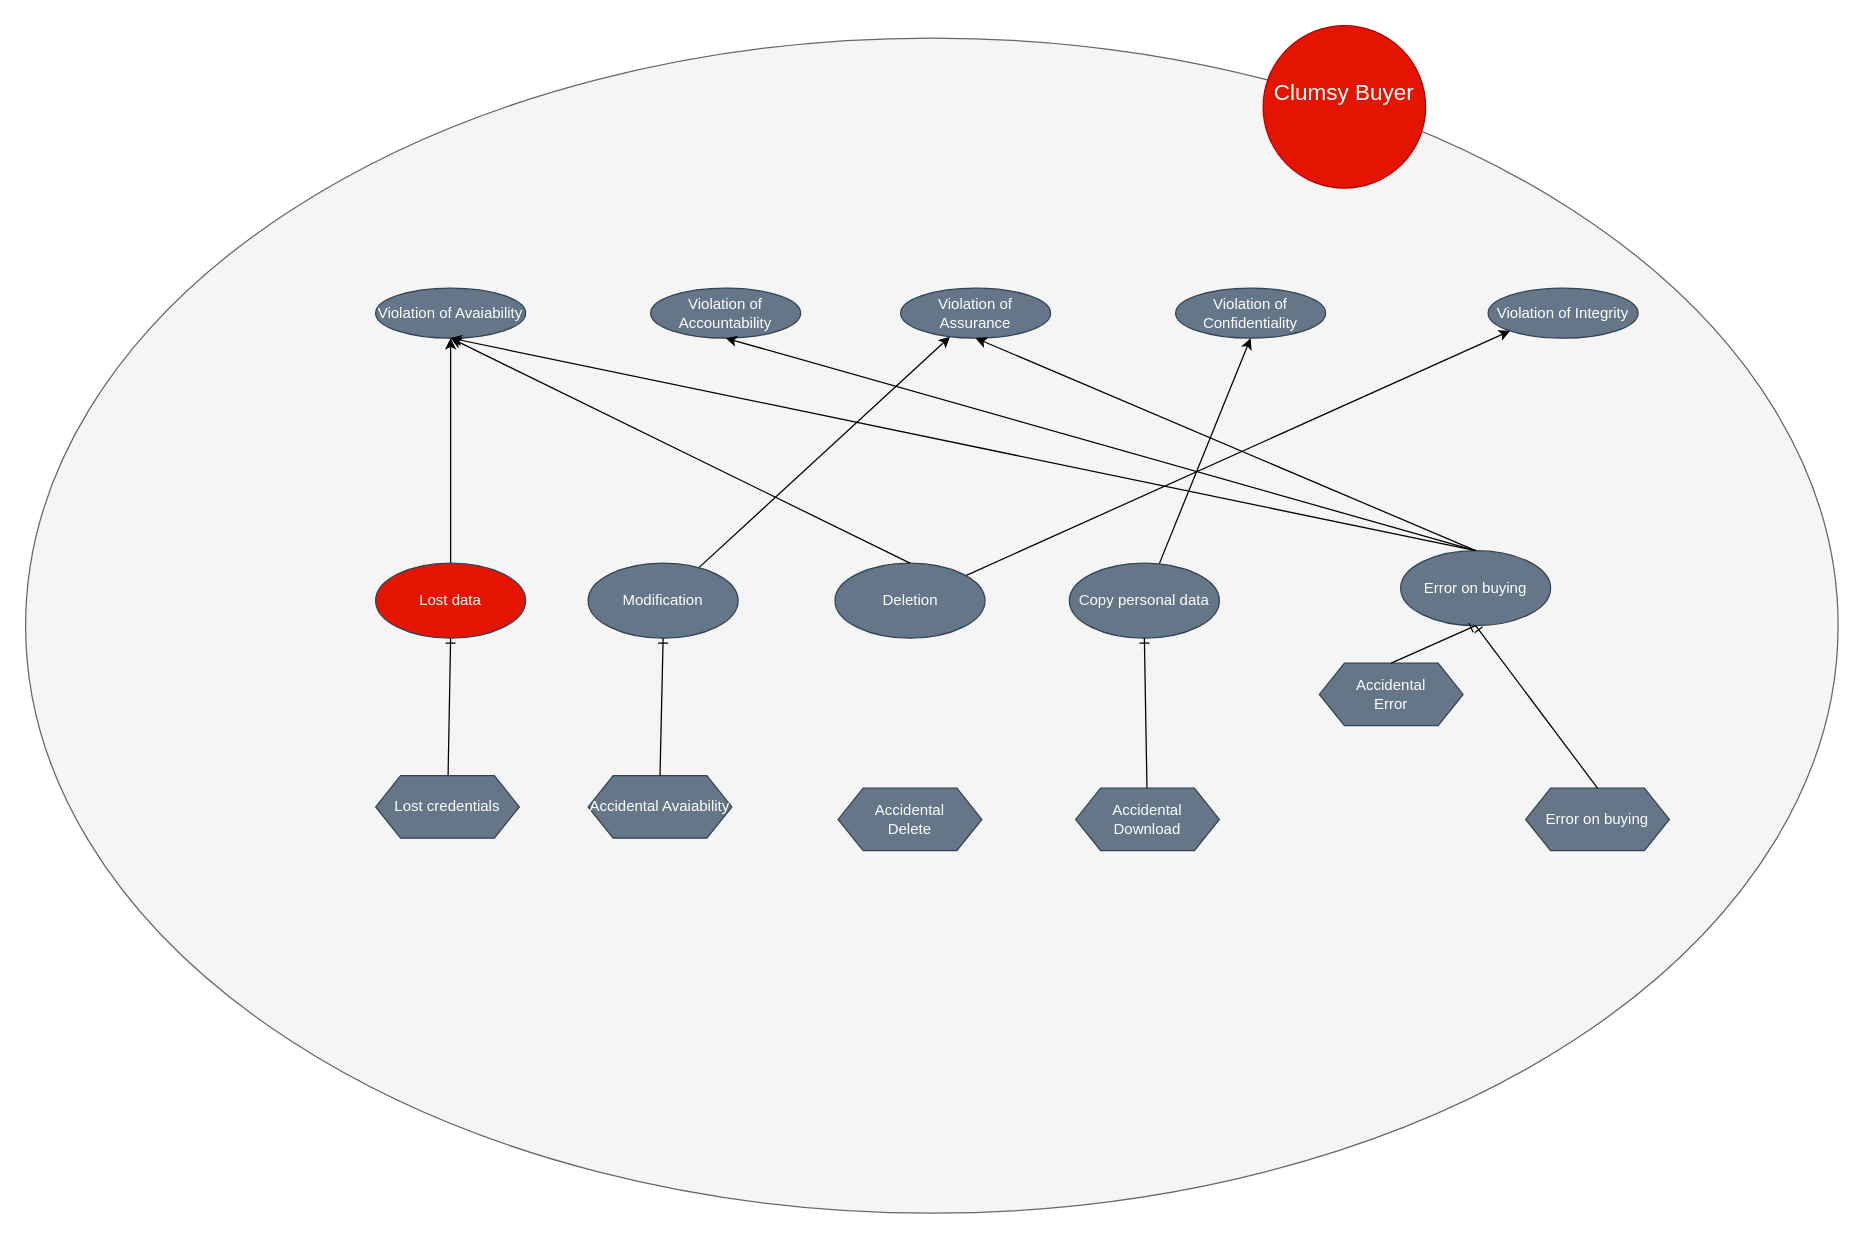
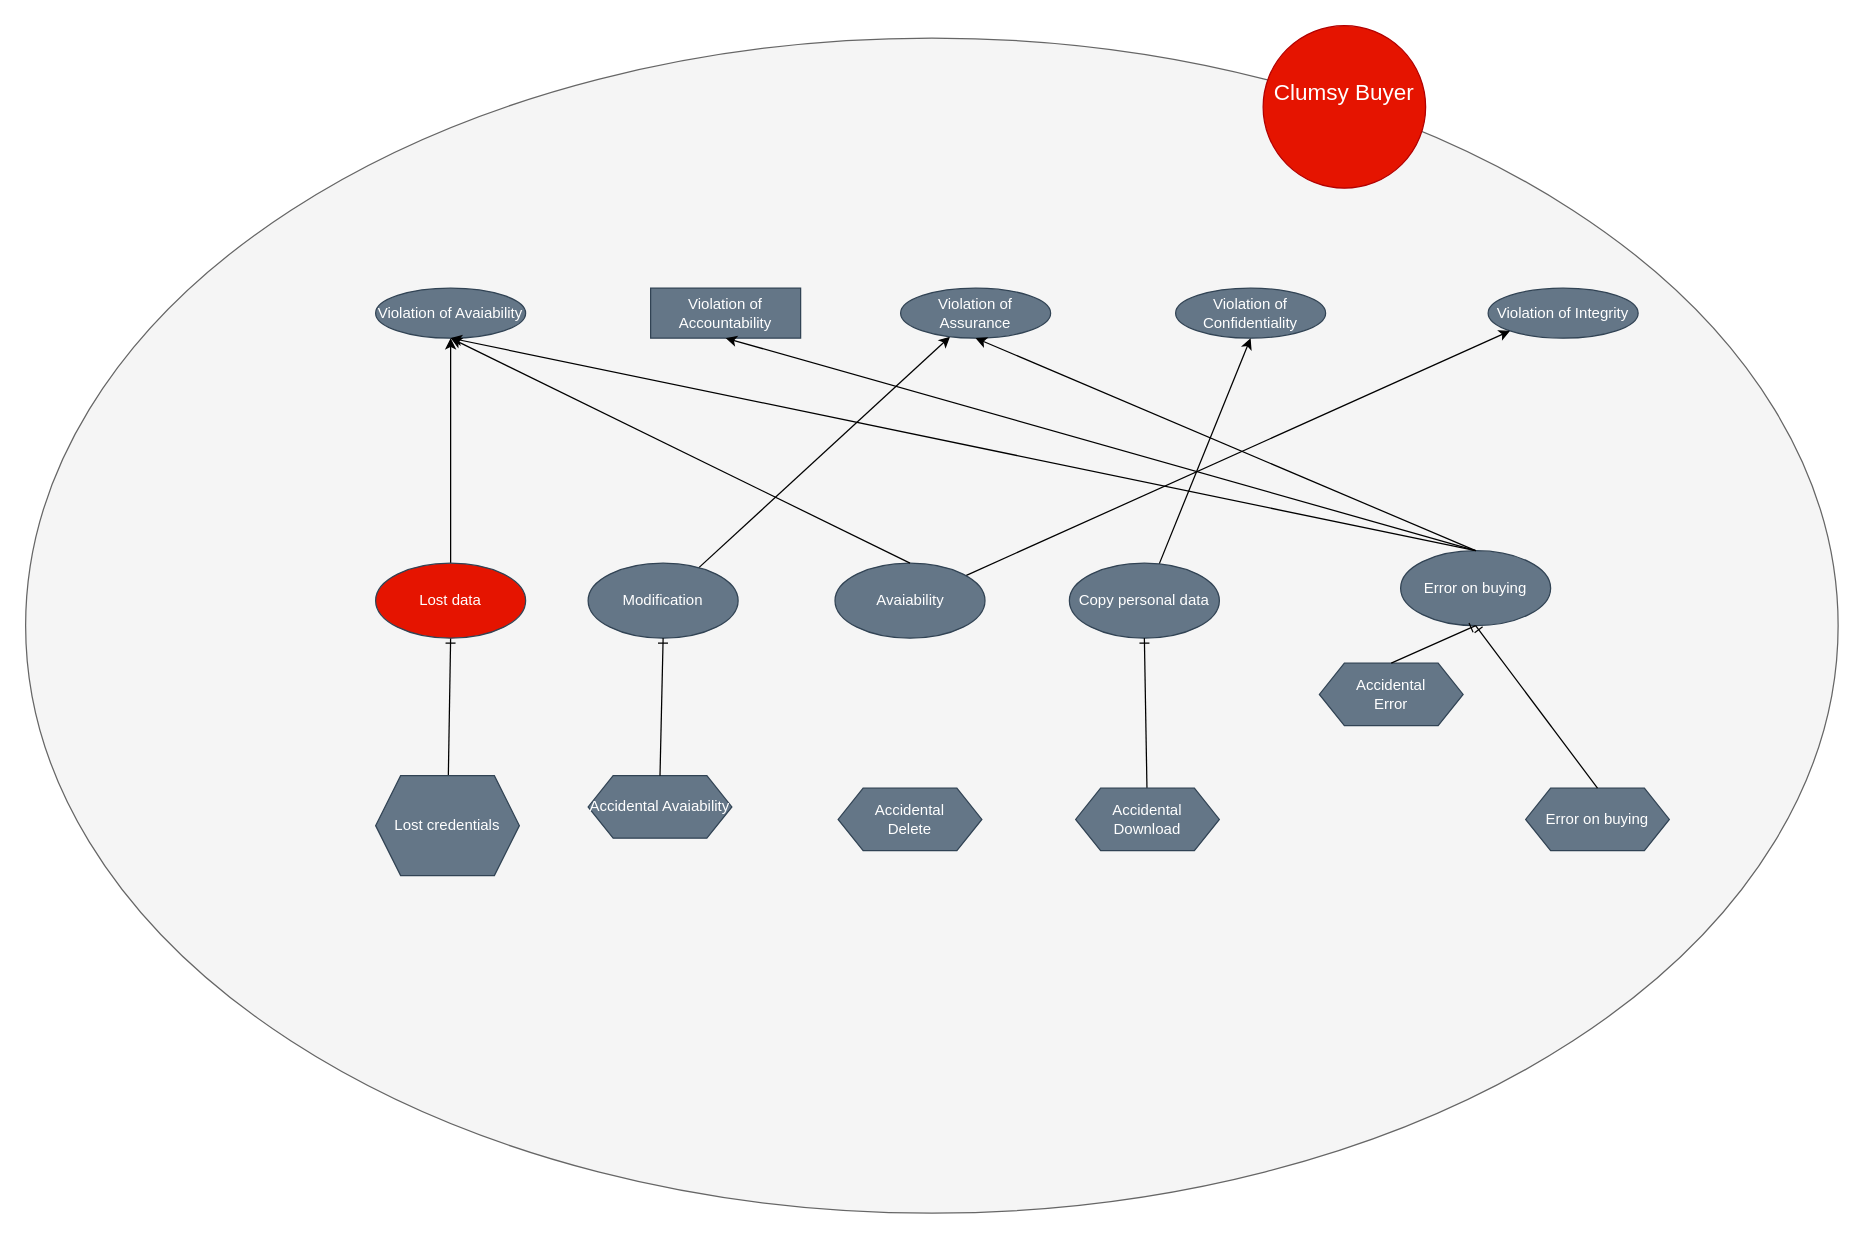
(726, 313) -> (726, 313)
(911, 601) -> (911, 601)
(448, 807) -> (448, 826)
